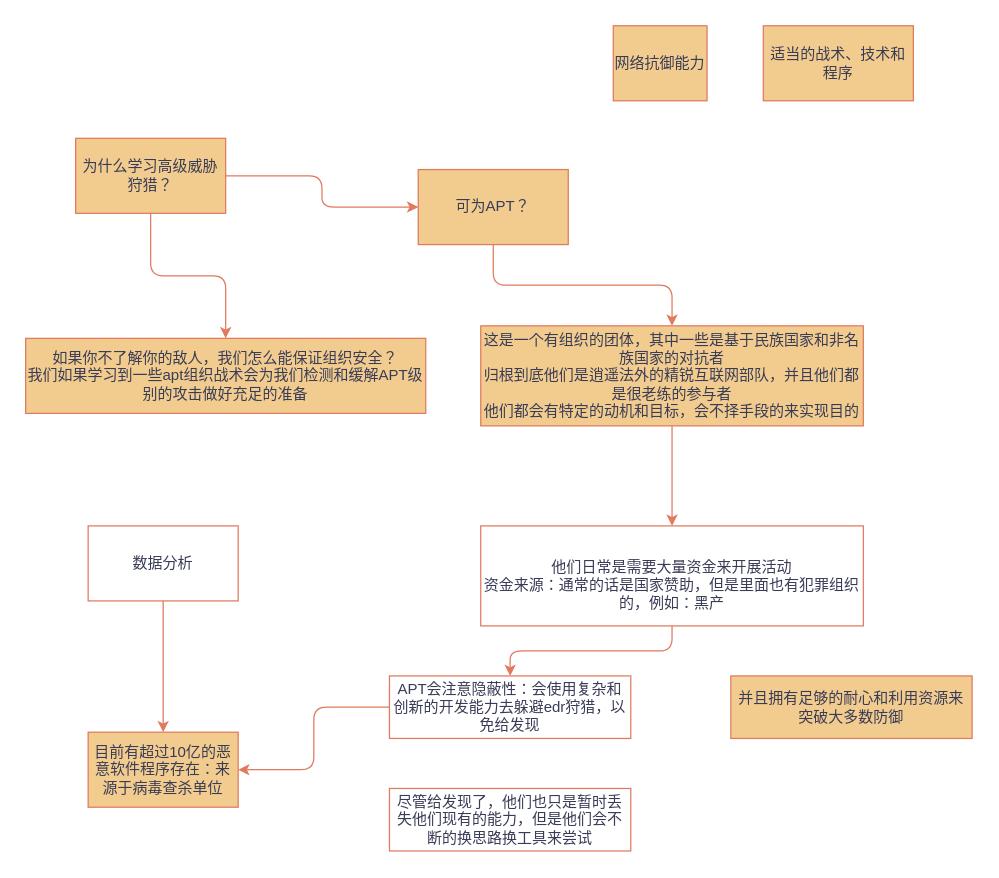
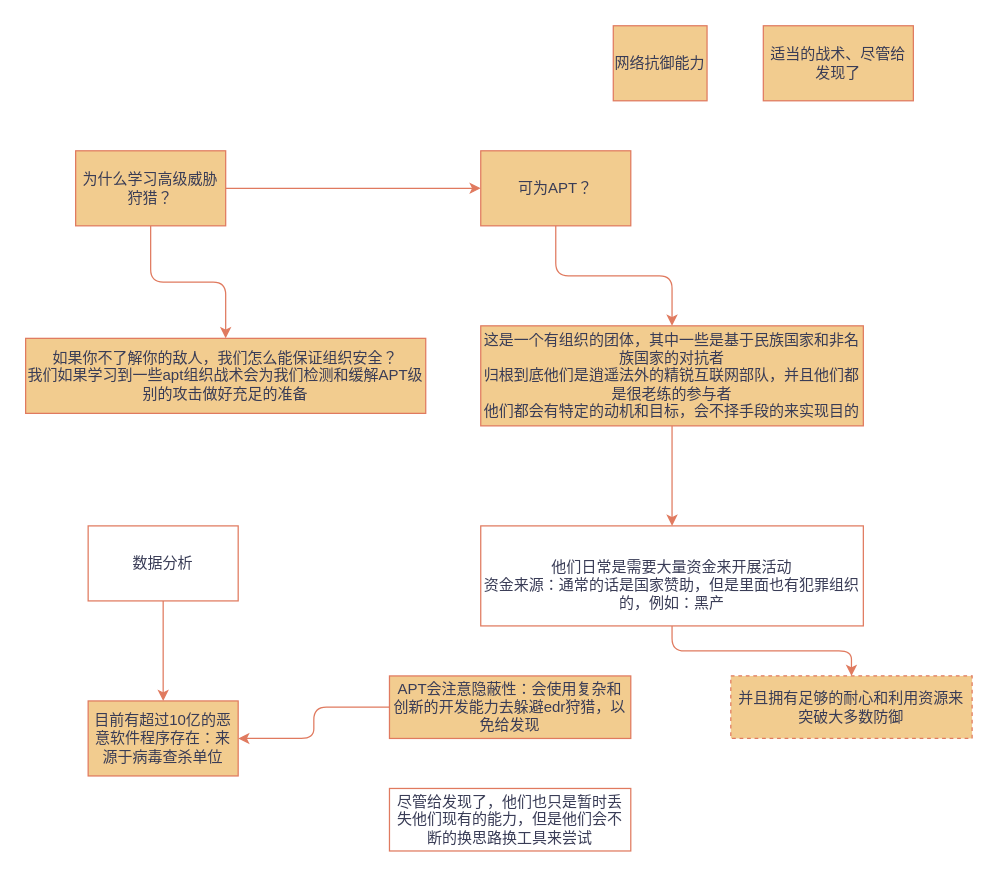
(838, 63) -> (838, 63)
(151, 176) -> (151, 188)
(493, 207) -> (556, 188)
(586, 651) -> none
none -> (767, 651)
(510, 707) -> (510, 707)
(851, 707) -> (851, 707)
(163, 769) -> (163, 738)
